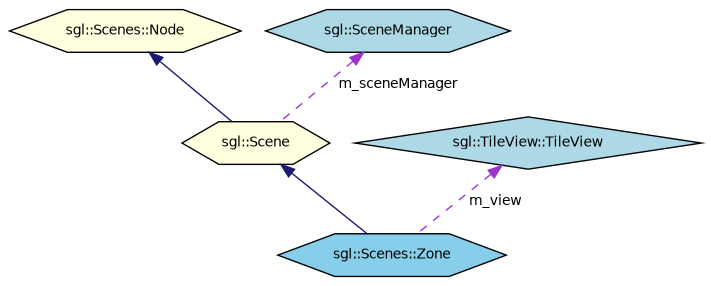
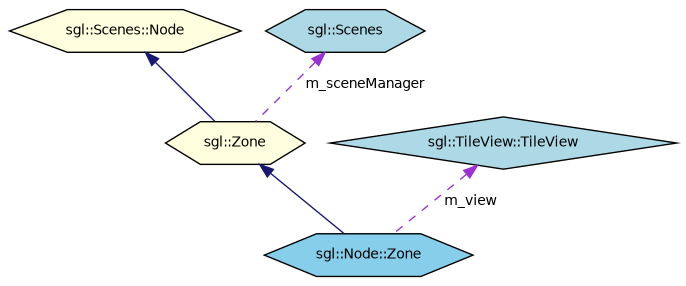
(388, 31) -> (345, 31)
(256, 143) -> (235, 143)
(392, 255) -> (369, 255)
